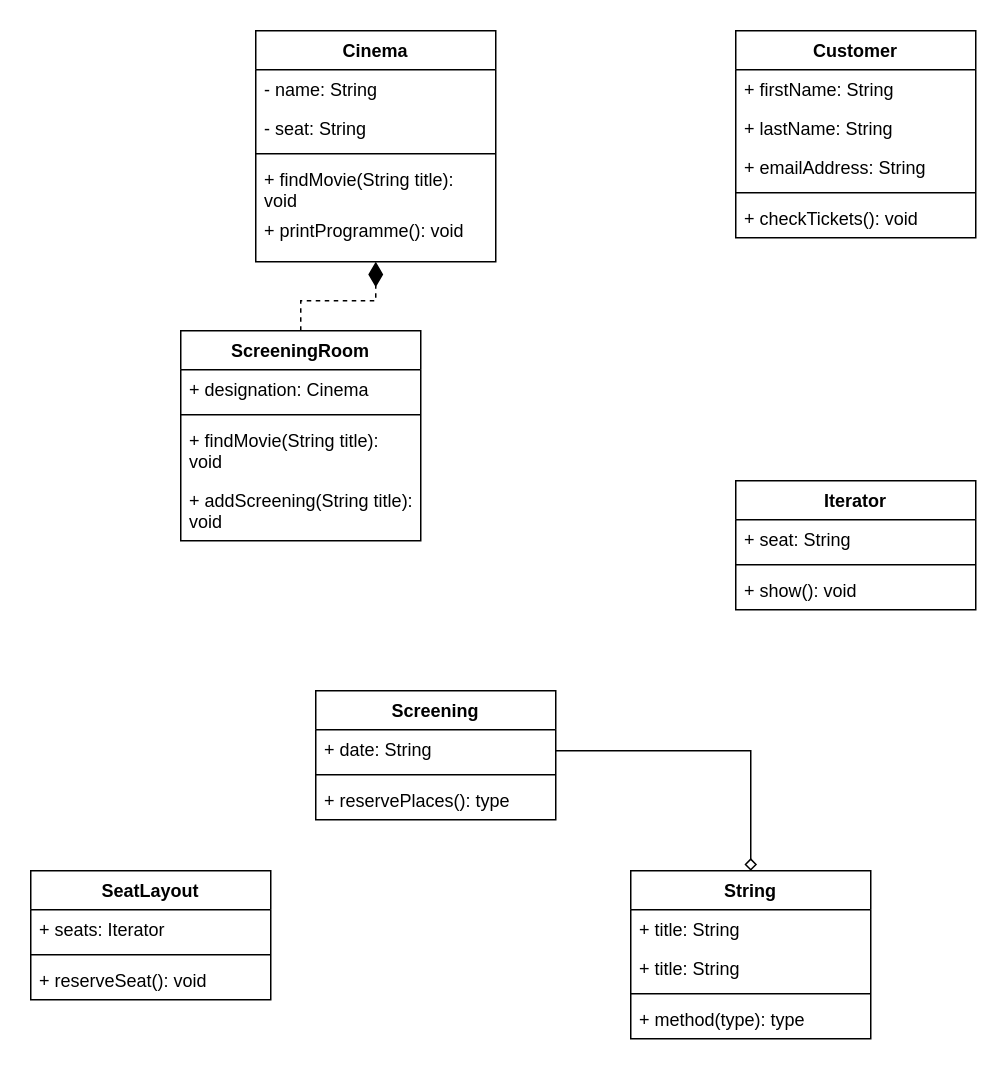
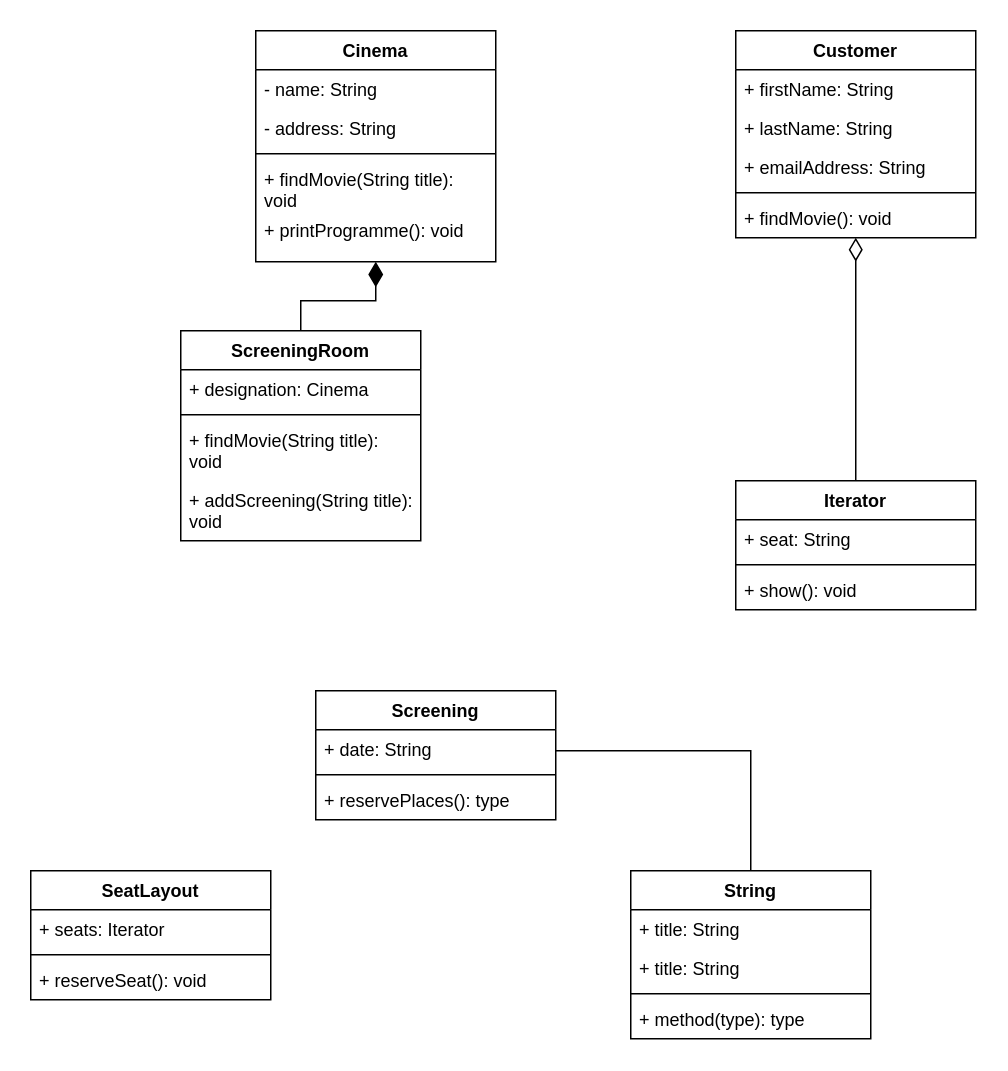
(326, 130) -> (341, 130)
(844, 220) -> (826, 220)
(332, 301) -> (332, 301)
none -> (856, 370)
(751, 858) -> (751, 864)
